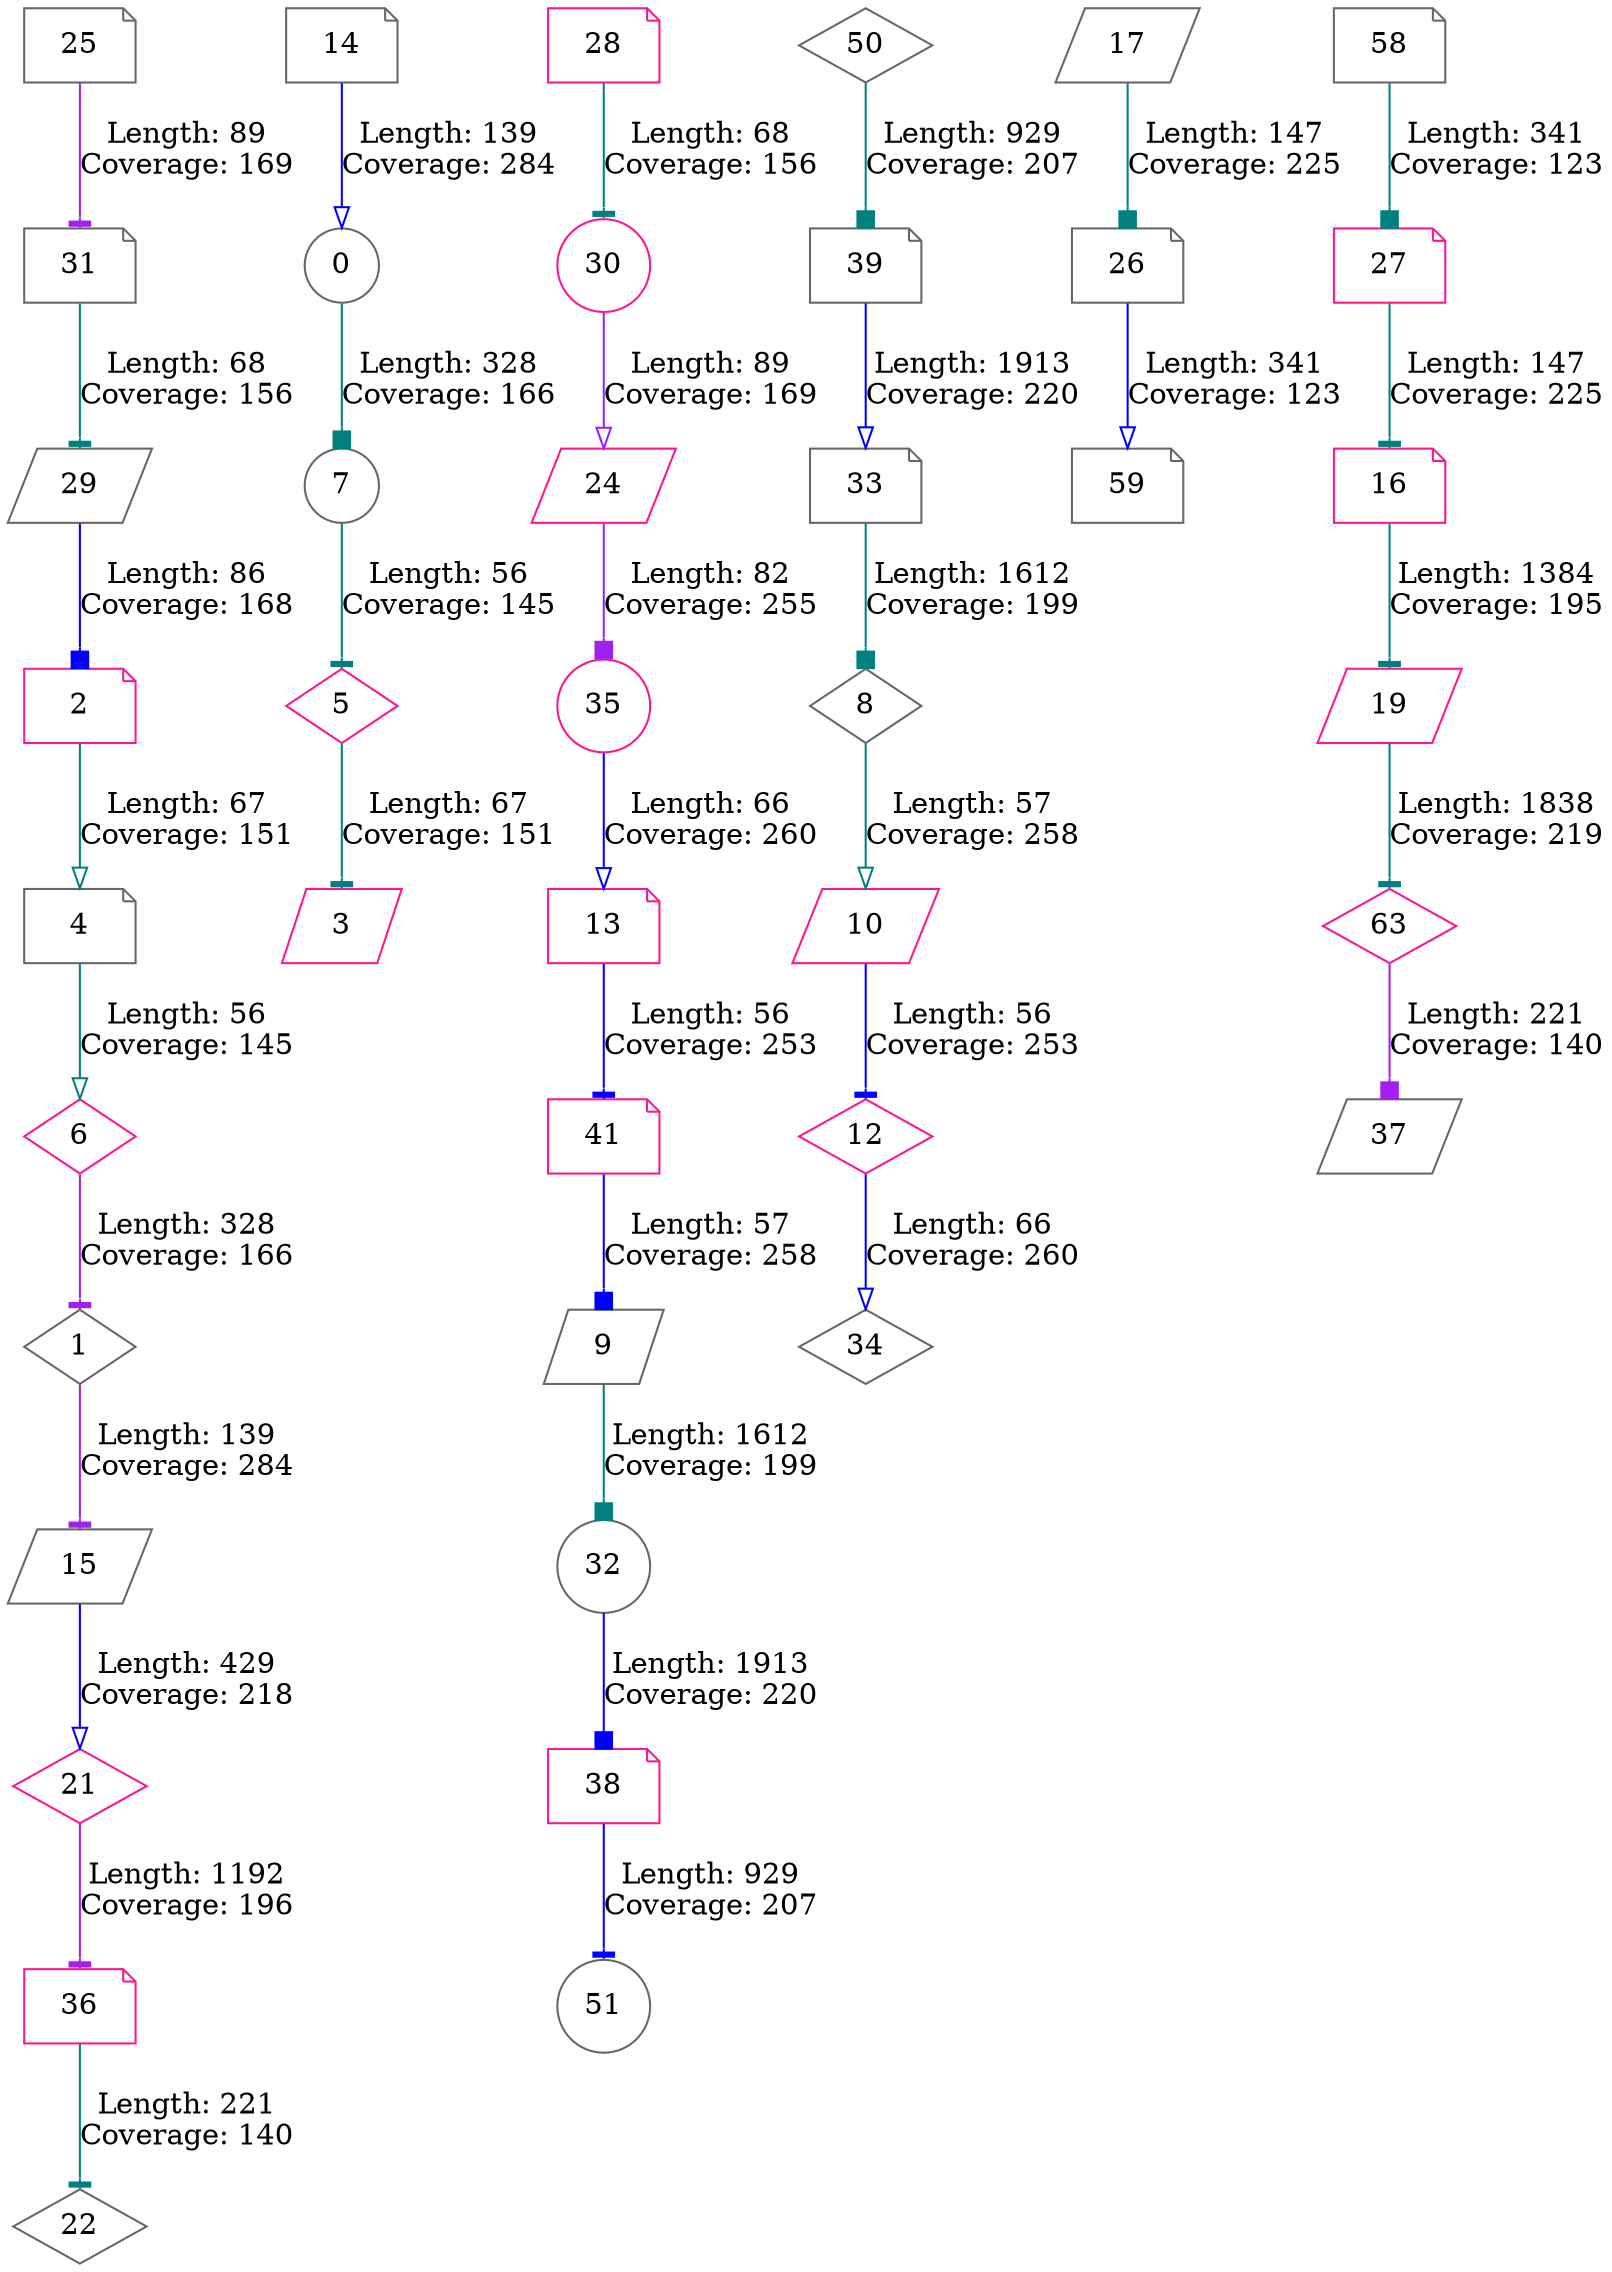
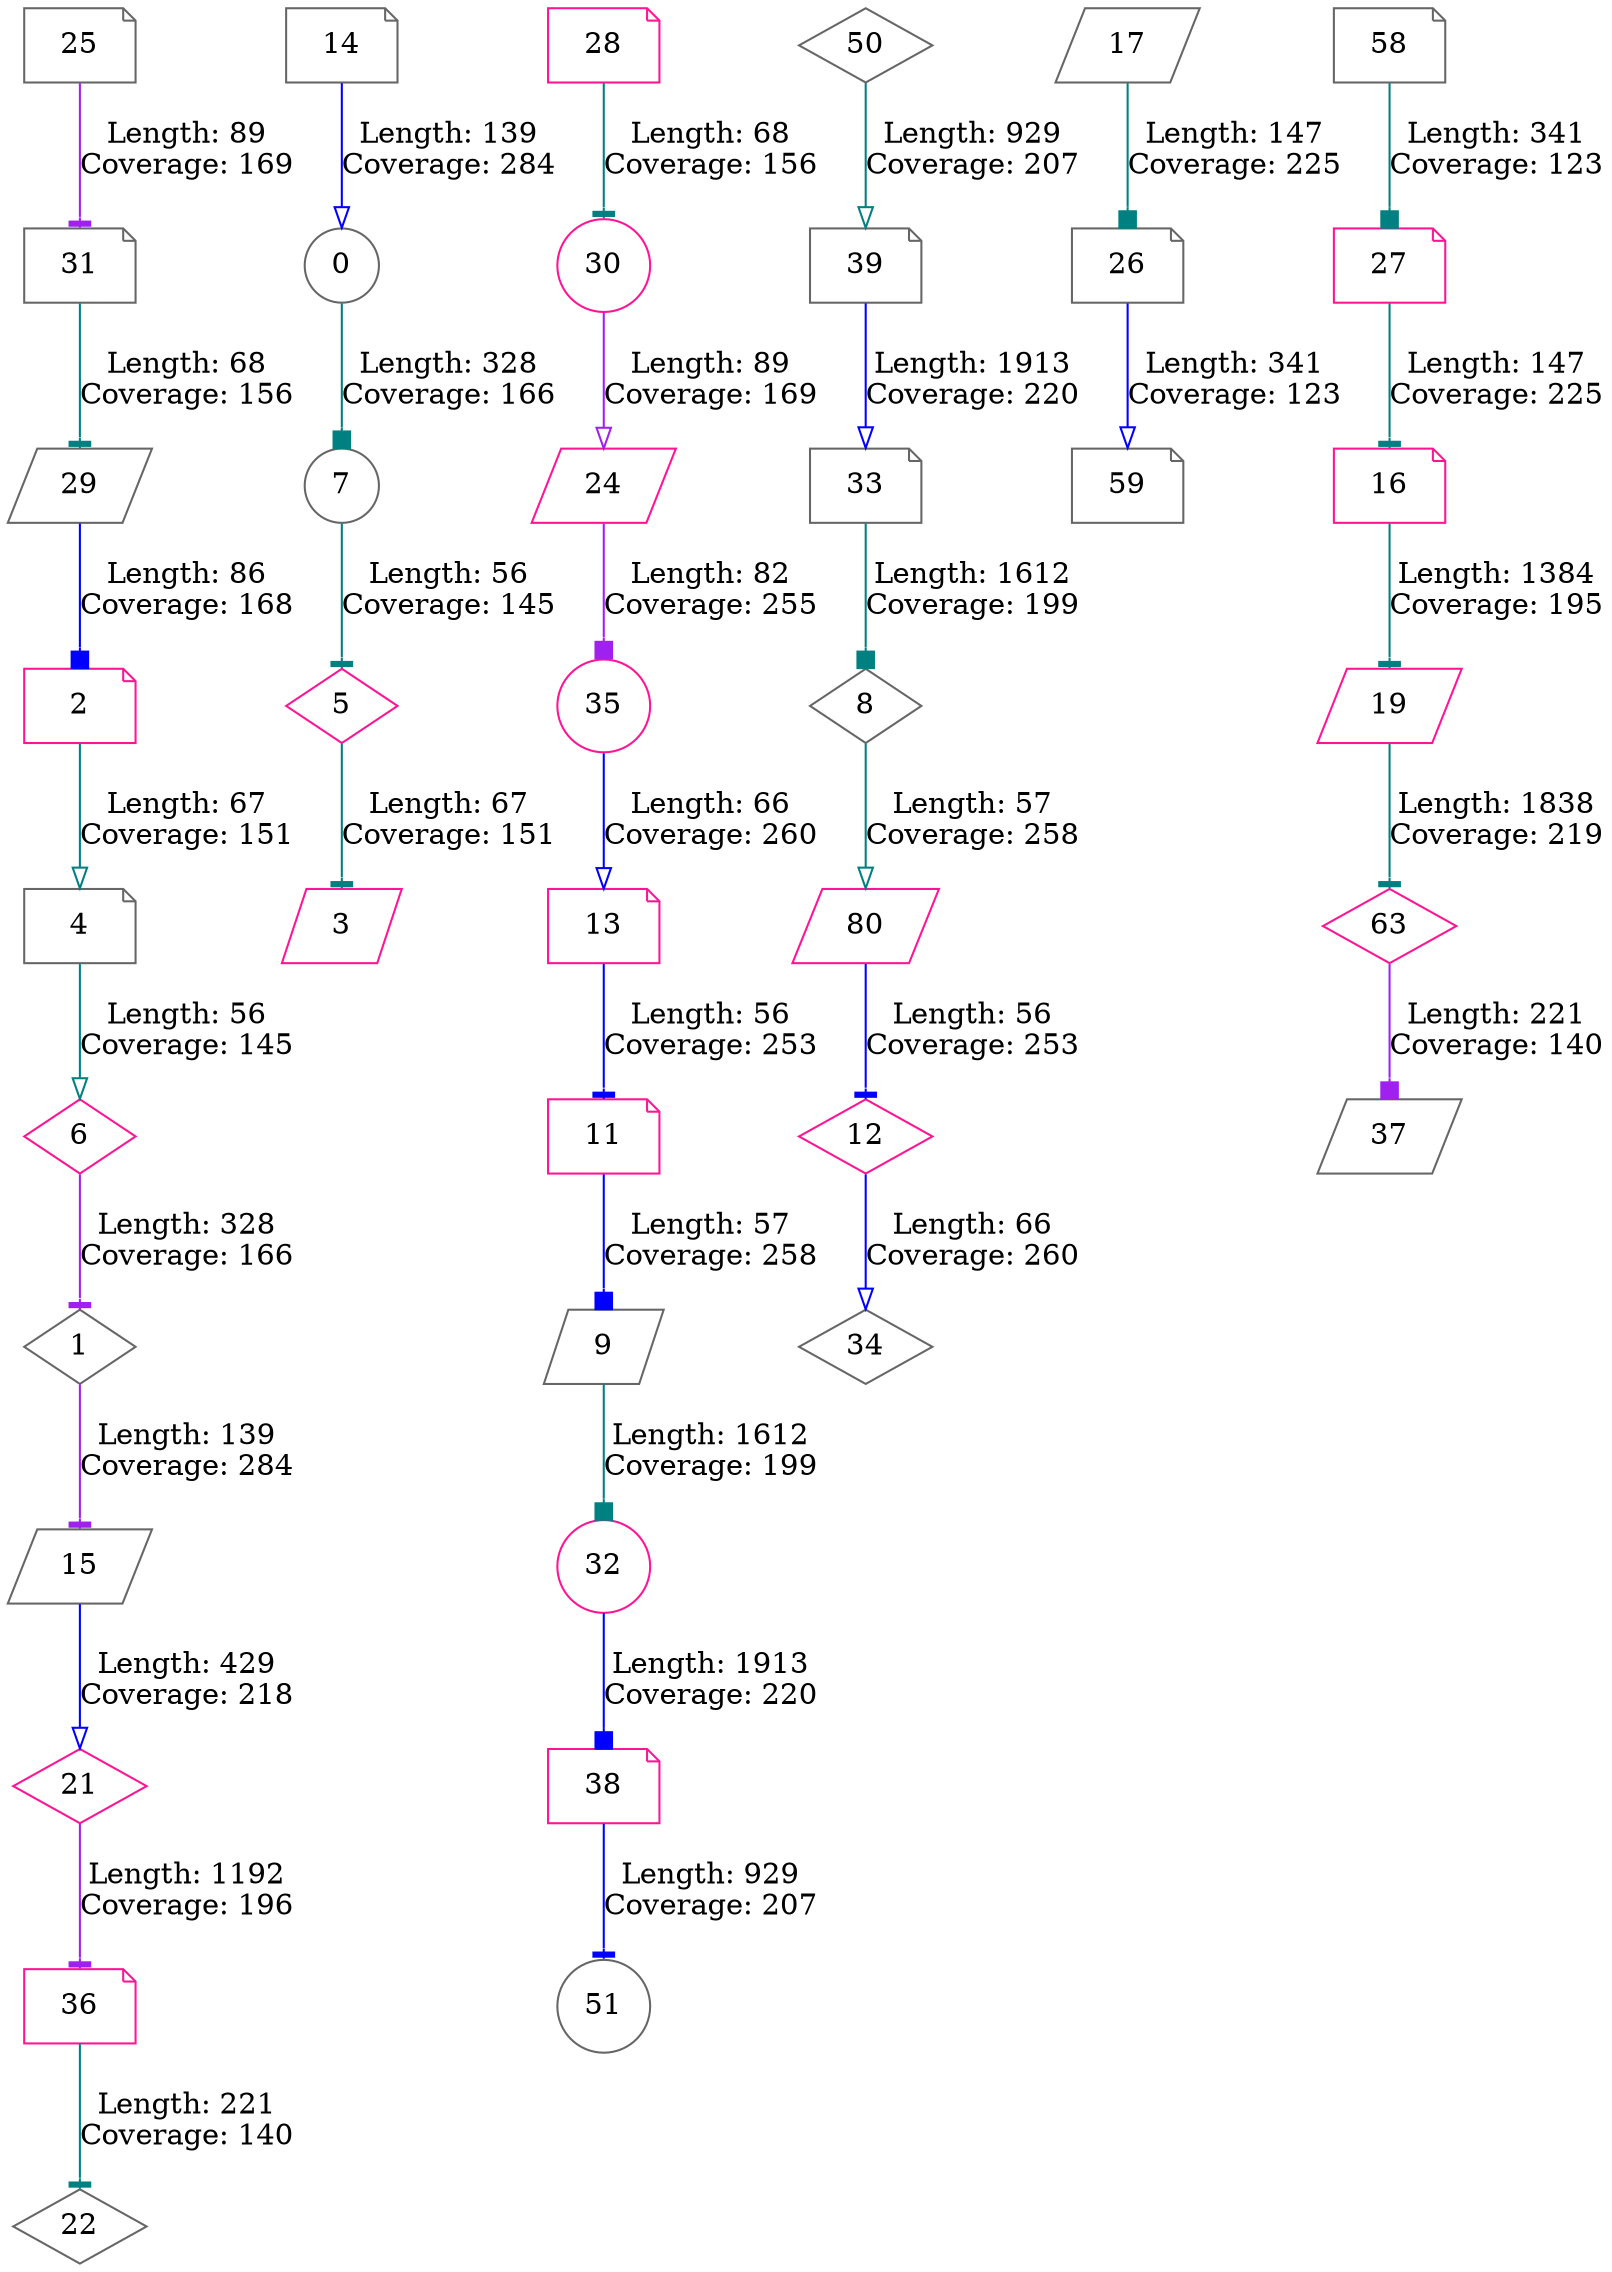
(866, 145) -> (866, 145)
(866, 926) -> (866, 926)
(604, 1136) -> (604, 1136)
(604, 1566) -> (604, 1566)
